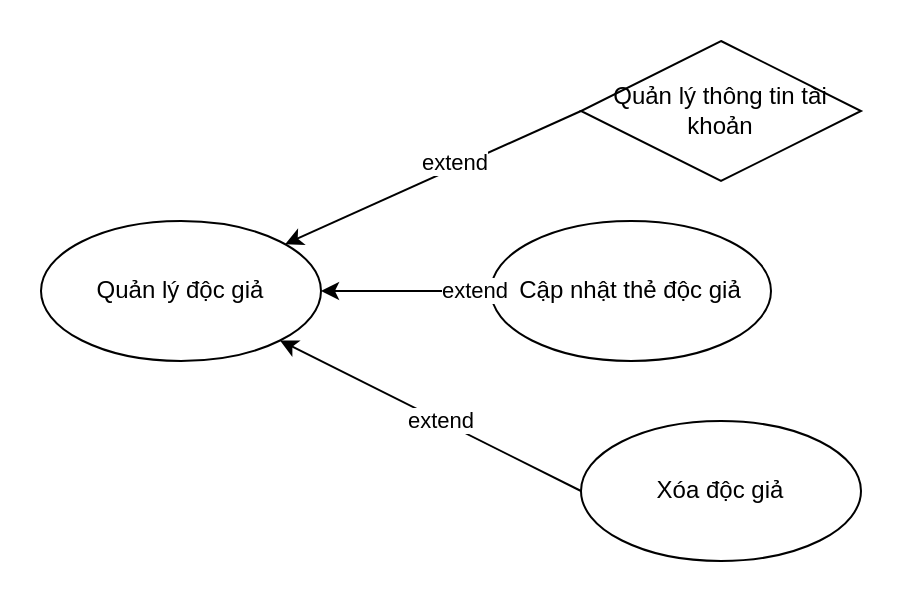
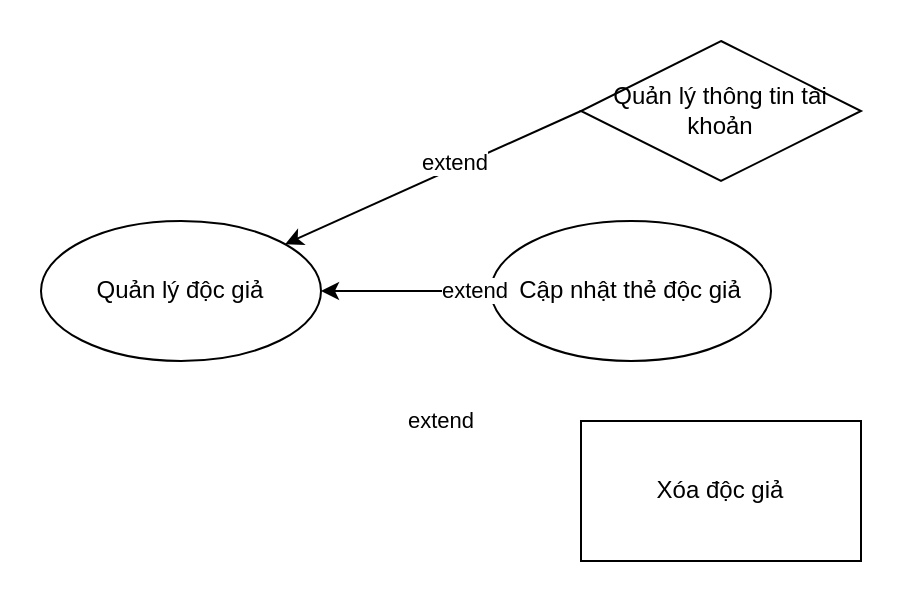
(354, 378) -> none
(721, 491) -> (721, 491)
